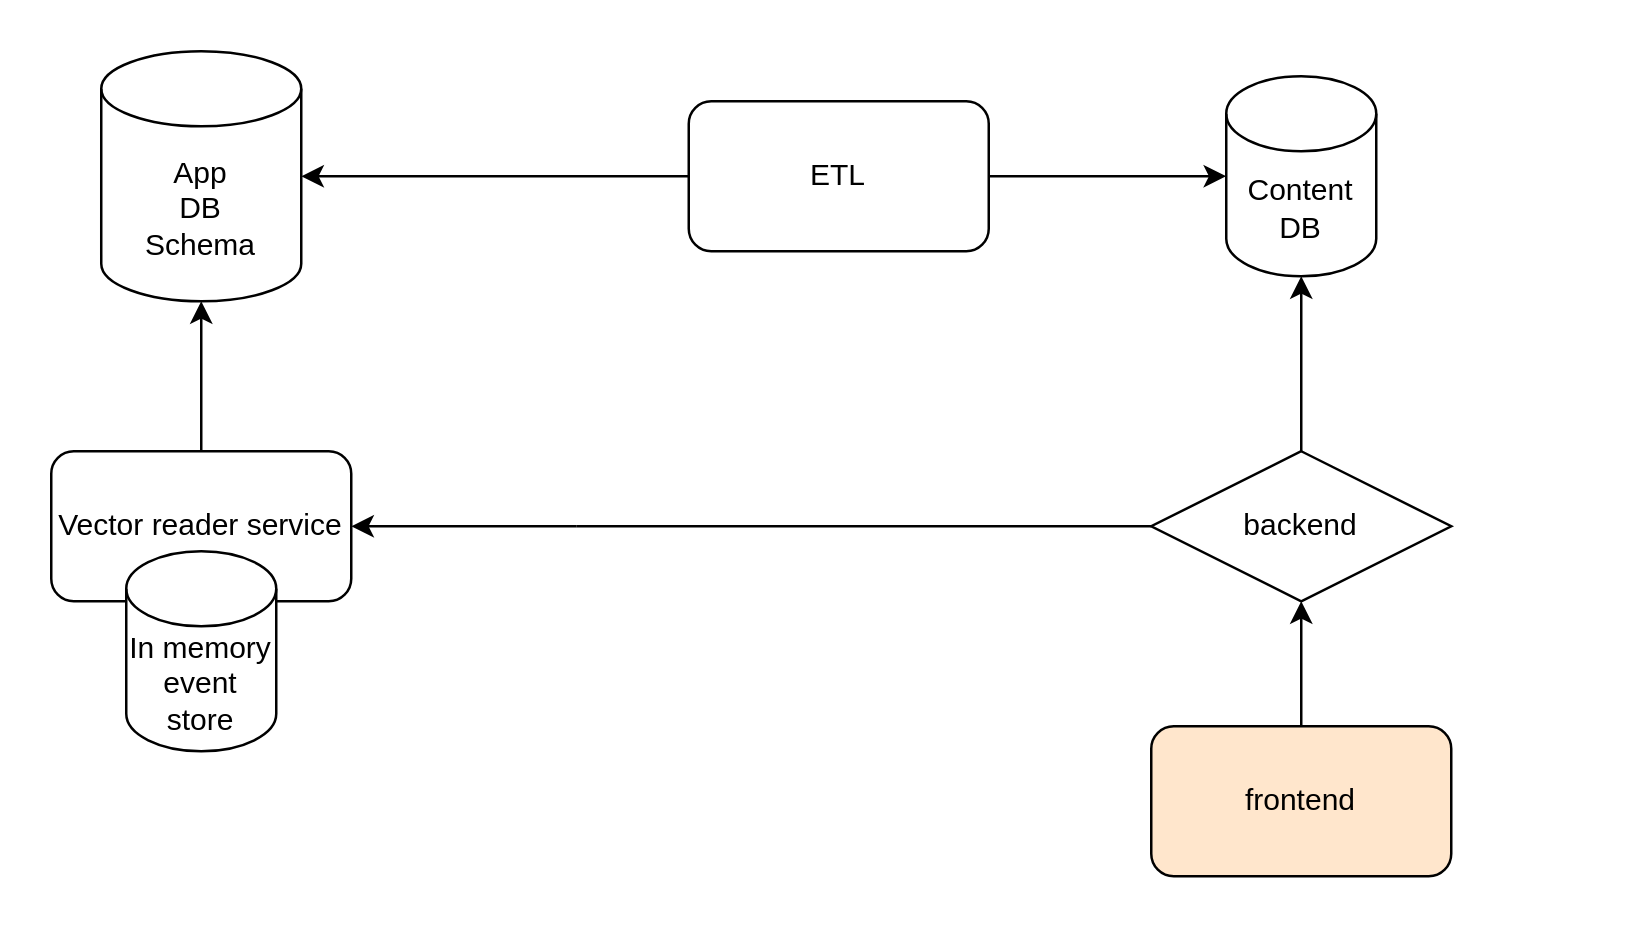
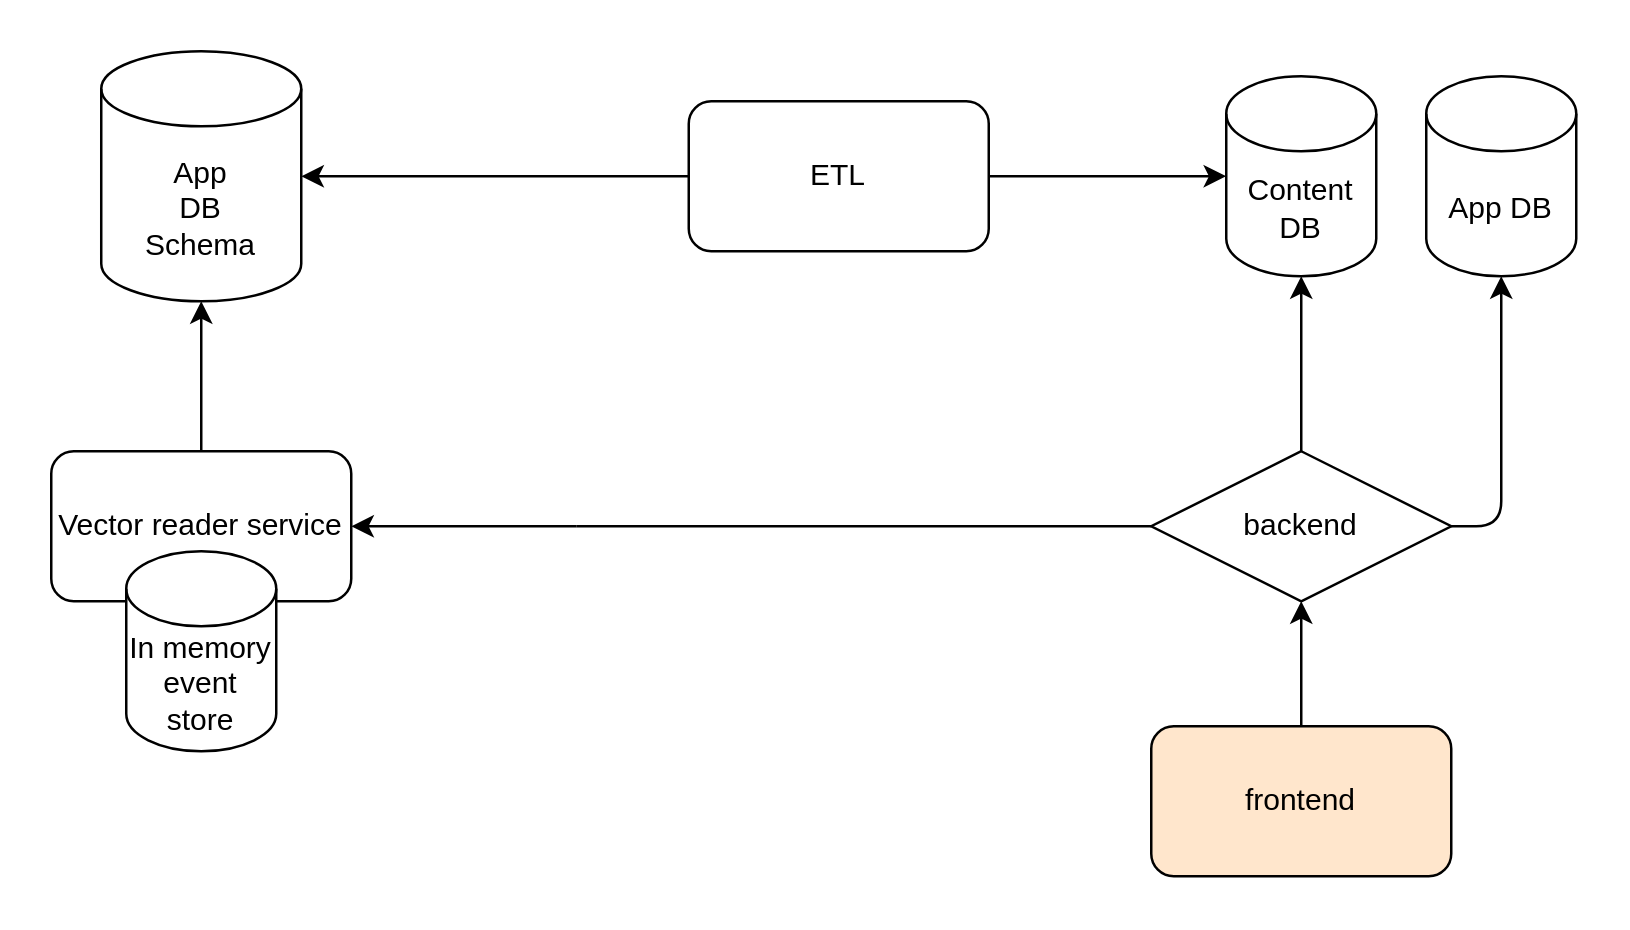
none -> (1501, 176)
none -> (1501, 426)
